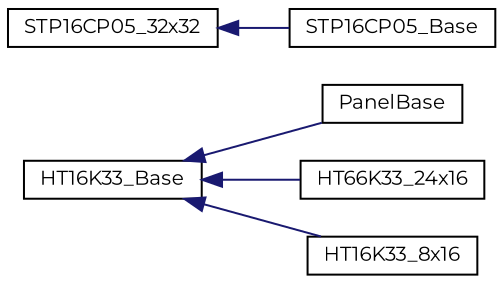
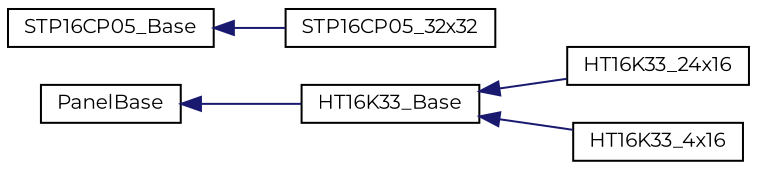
(264, 28) -> (260, 28)
(263, 139) -> (251, 104)
(392, 180) -> (658, 66)
(392, 256) -> (658, 142)
